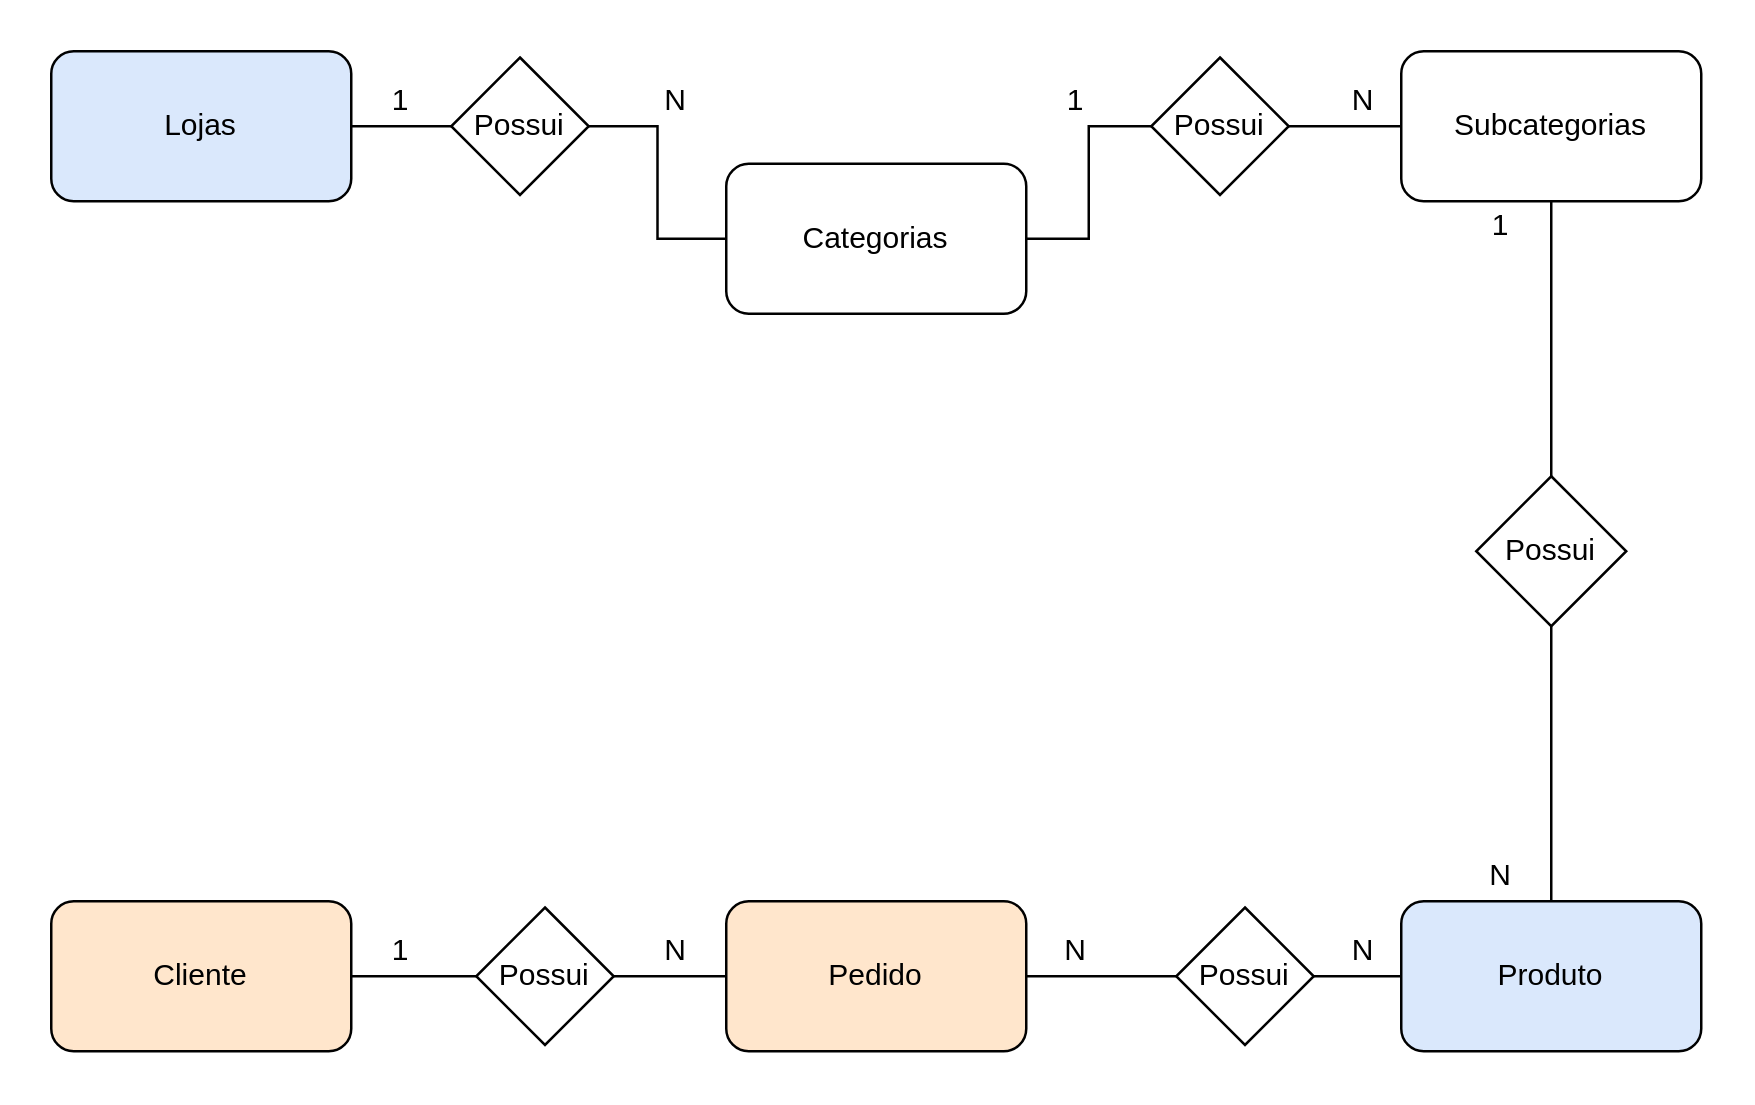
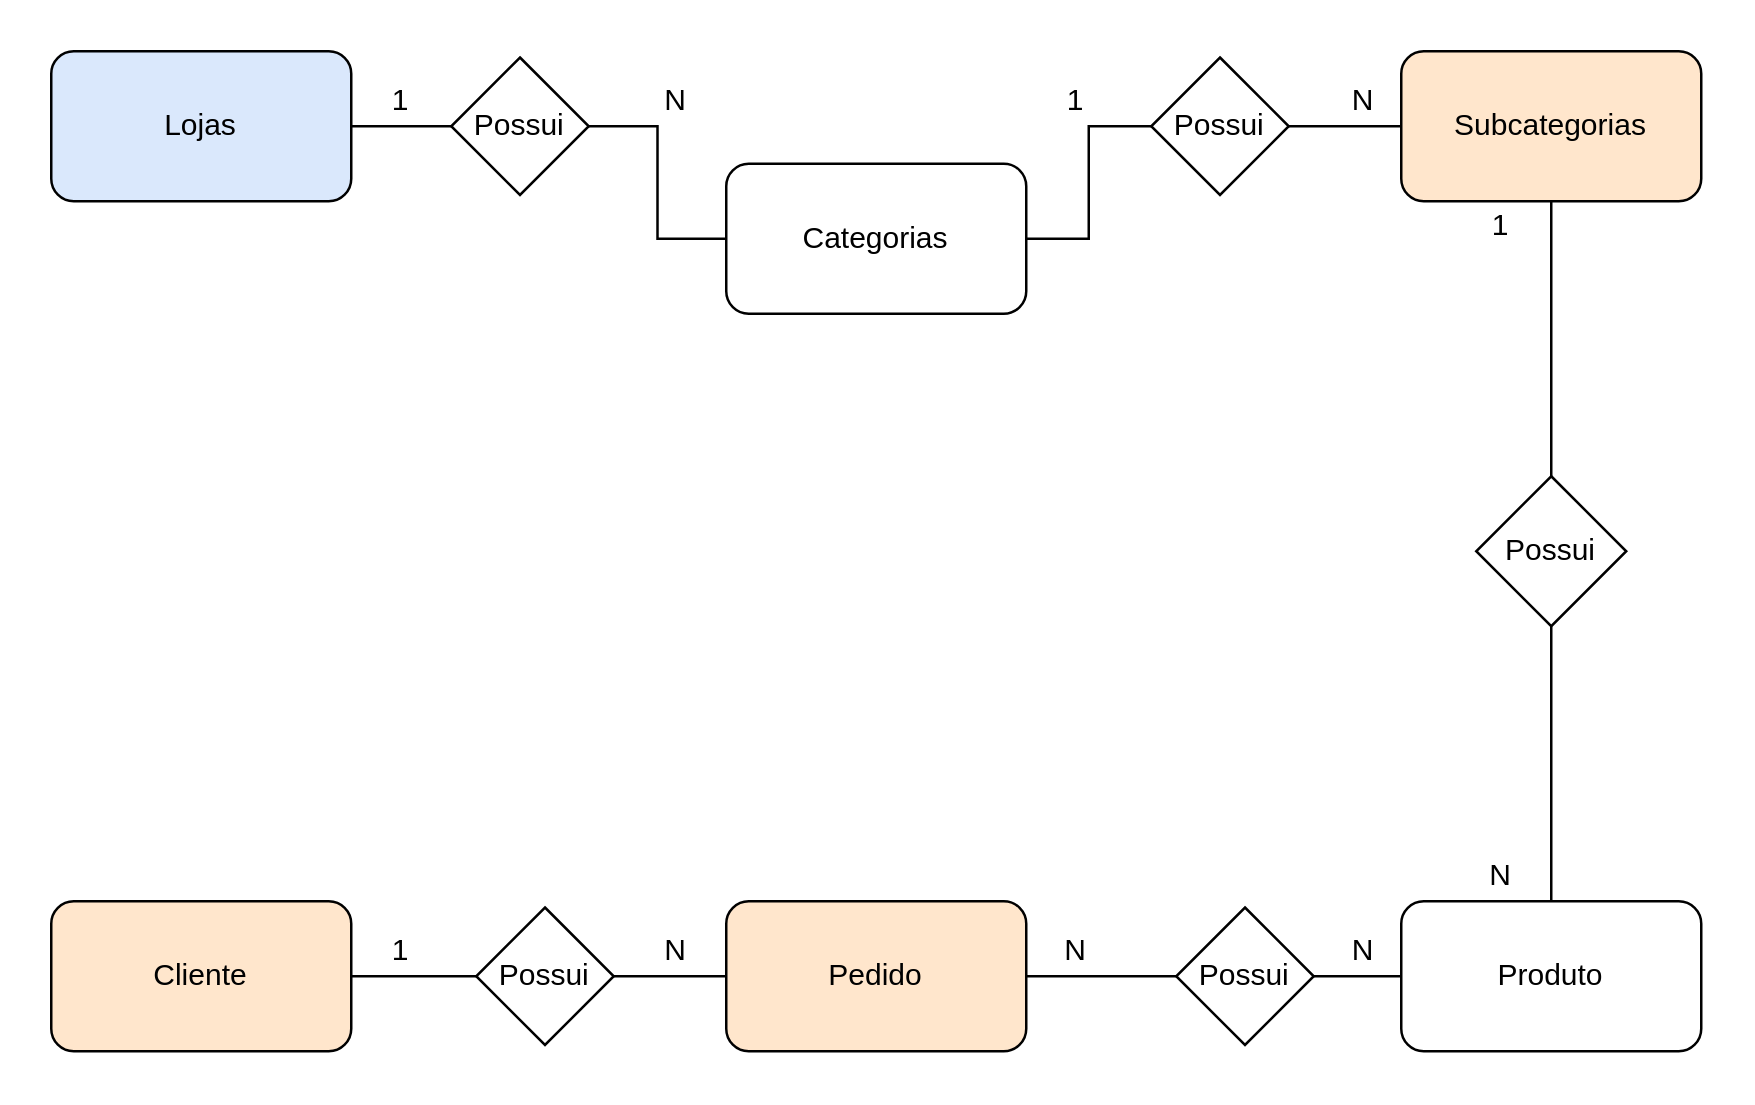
(1551, 126) -> (1551, 126)
(1551, 976) -> (1551, 976)
